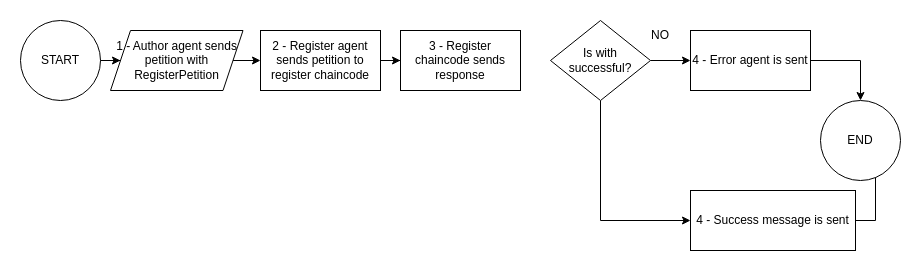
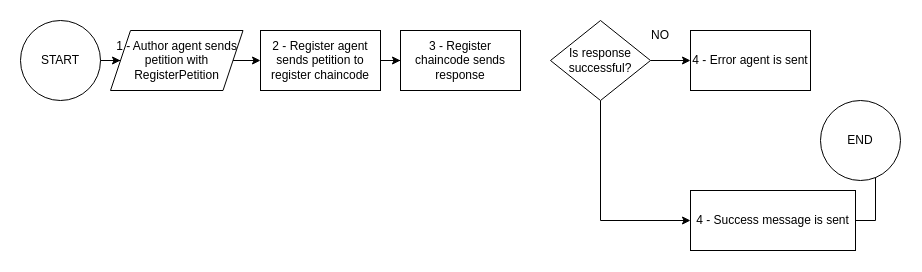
(601, 61) -> (601, 61)
(852, 61) -> none
